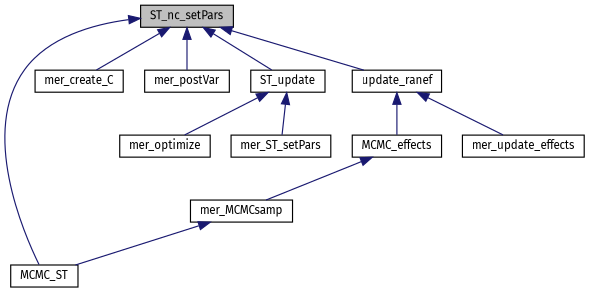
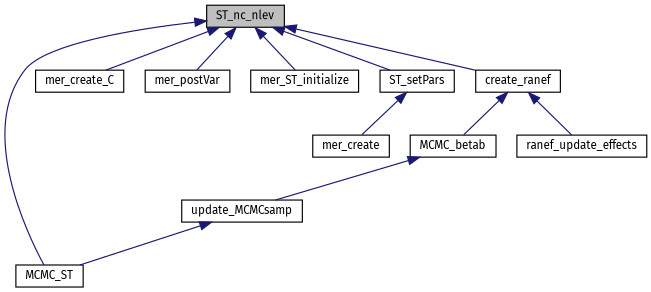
(187, 16) -> (246, 16)
(288, 81) -> (417, 81)
none -> (305, 81)
(397, 81) -> (518, 81)
(165, 146) -> (351, 146)
(281, 146) -> none
(397, 146) -> (453, 146)
(523, 146) -> (582, 146)
(242, 211) -> (242, 211)
